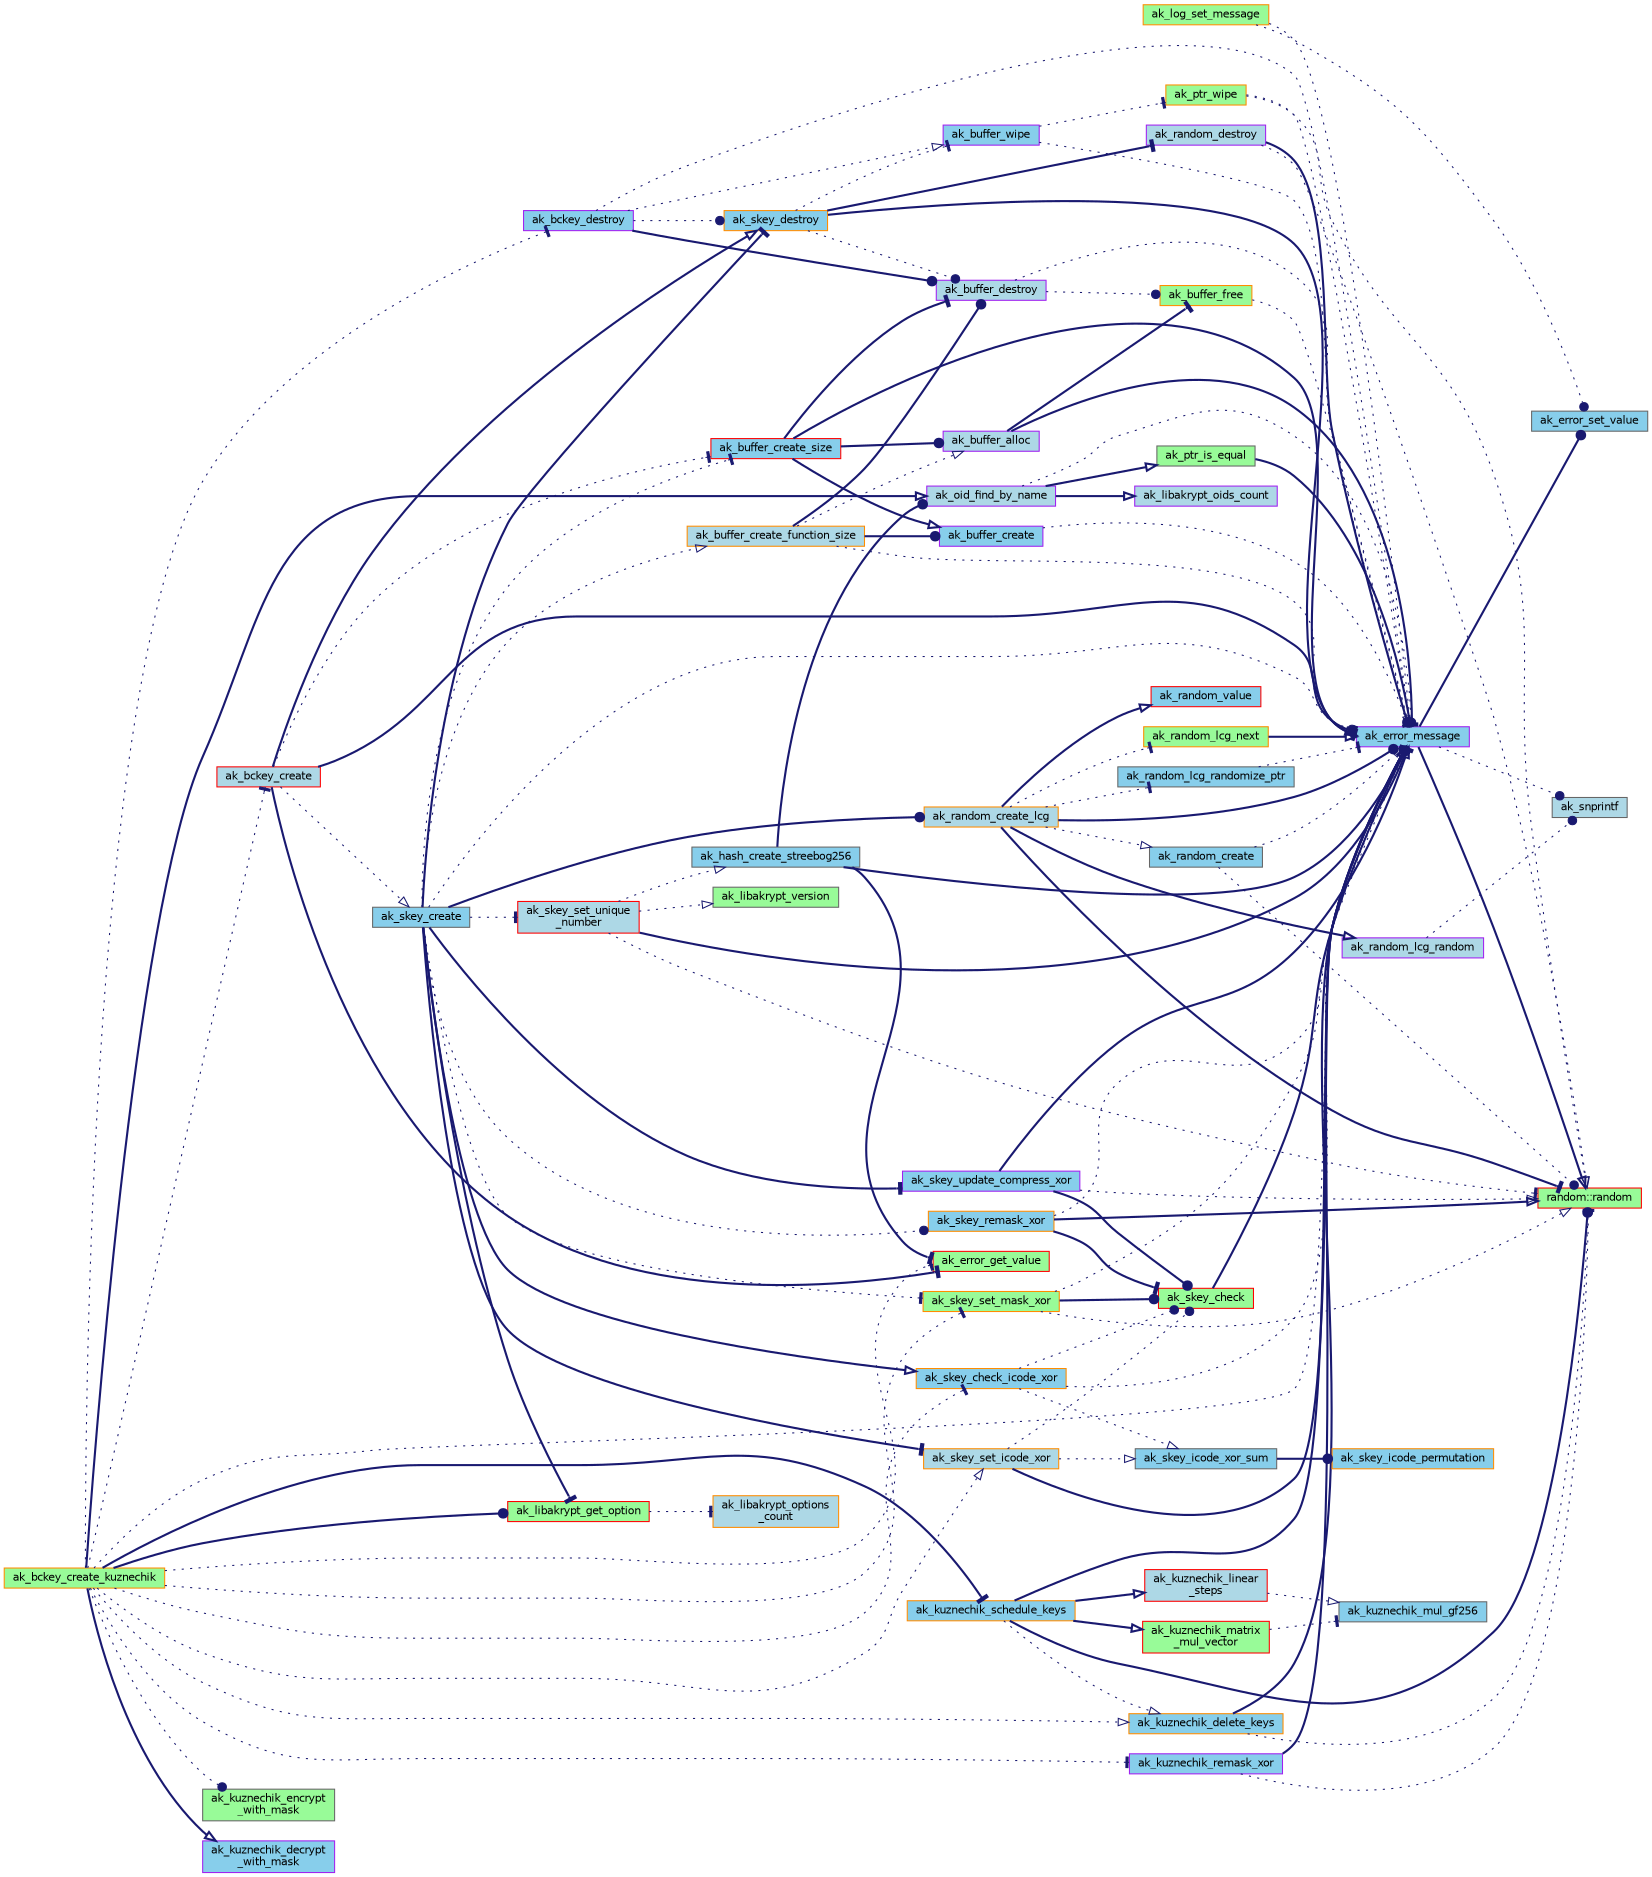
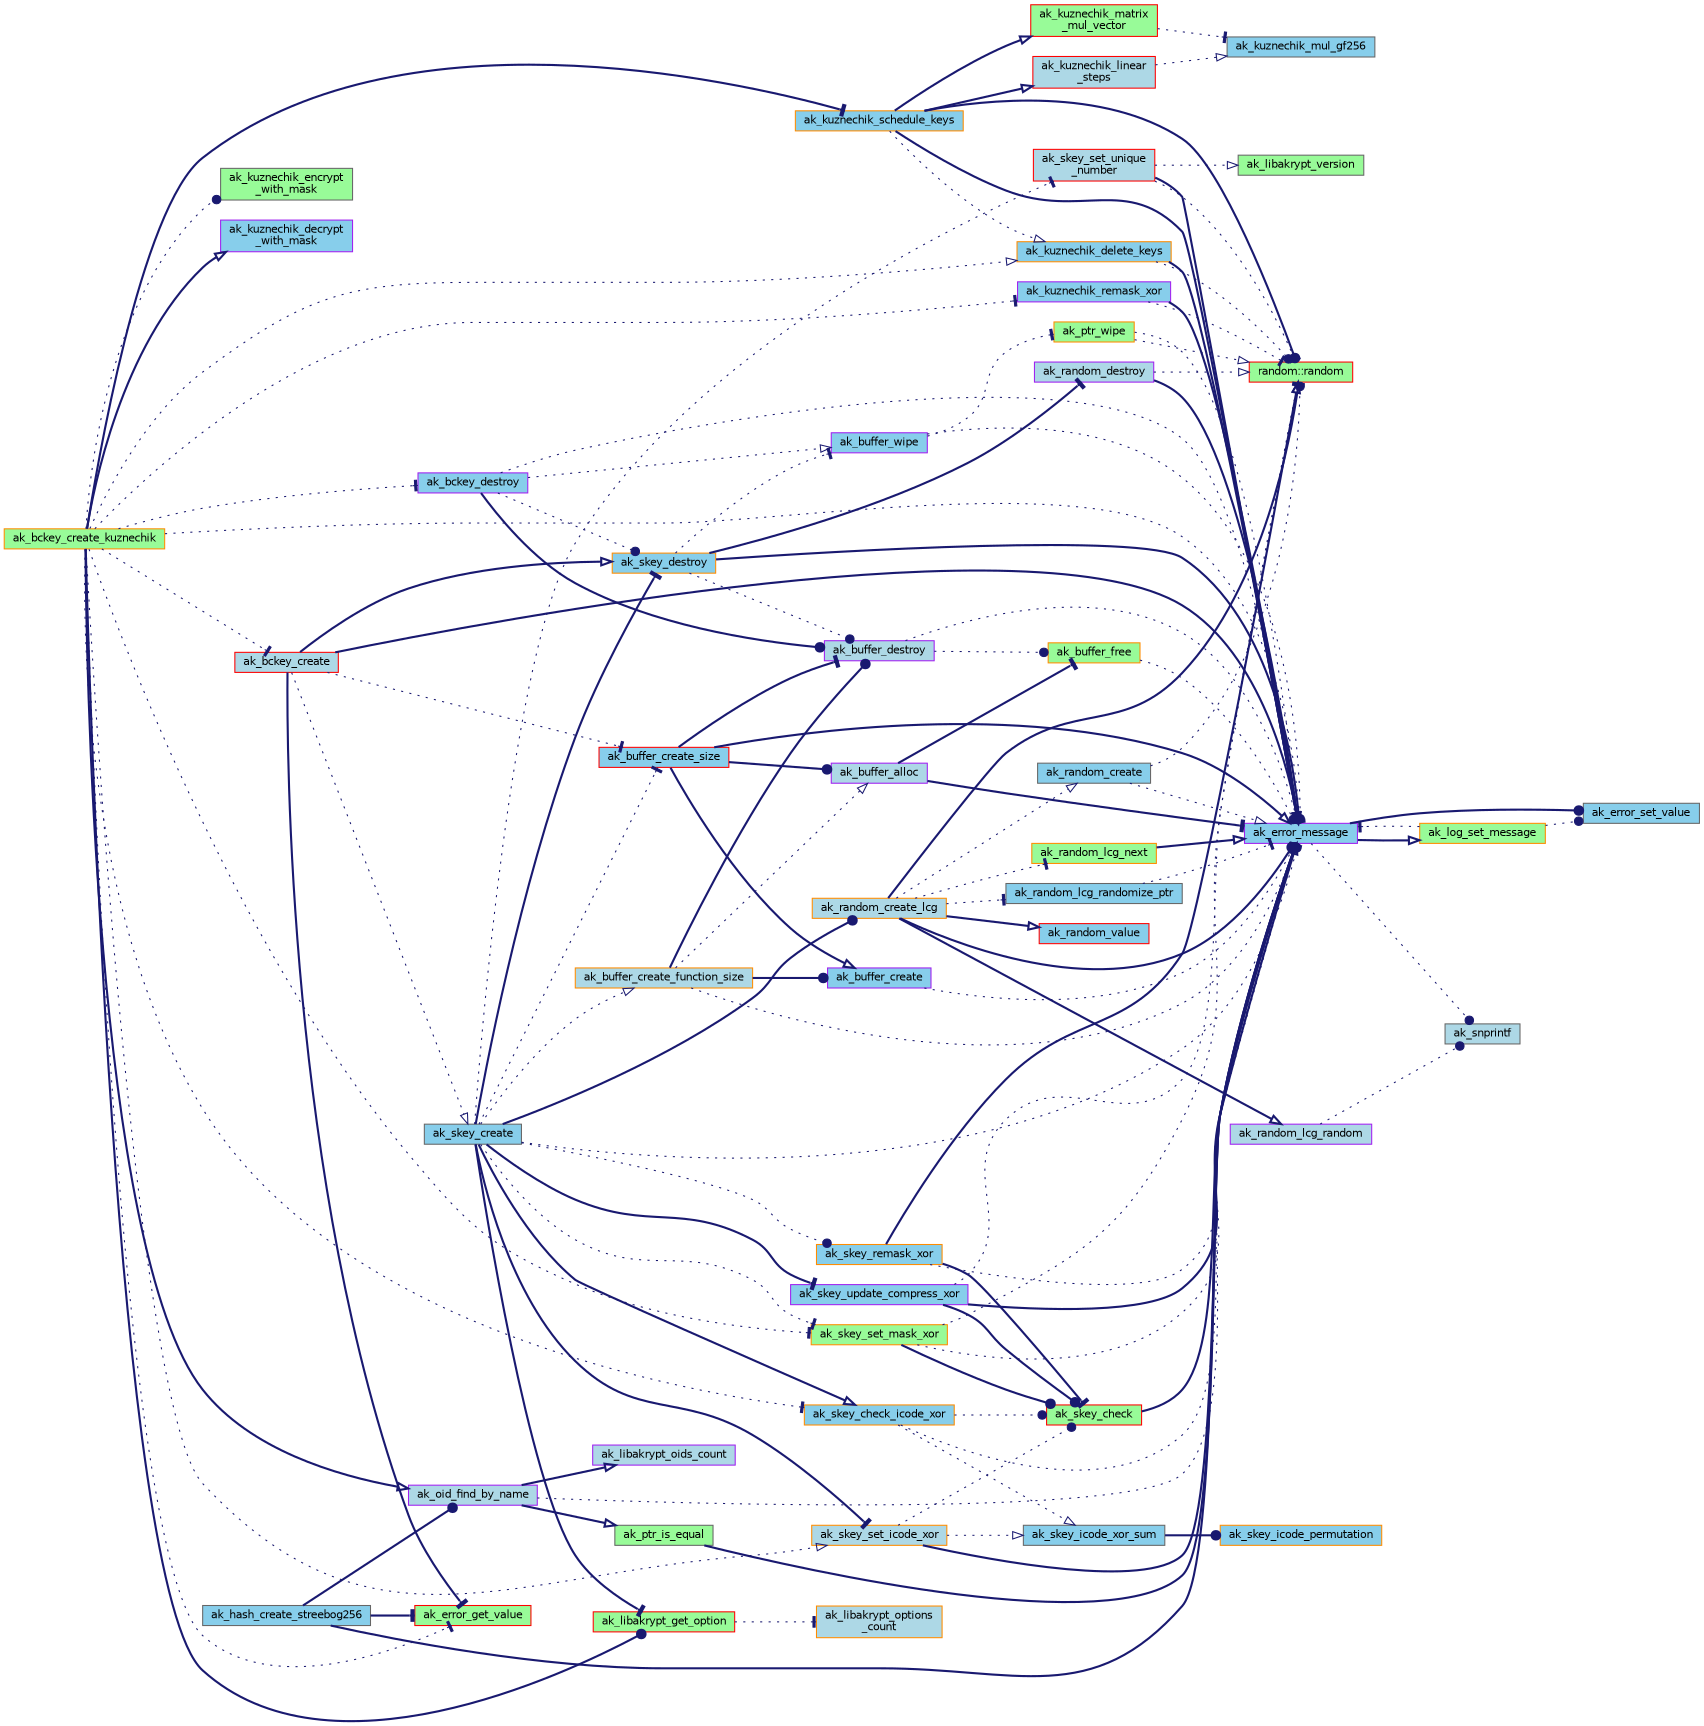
(1331, 424) -> (1229, 493)
(666, 884) -> none
(1506, 960) -> (1383, 840)
